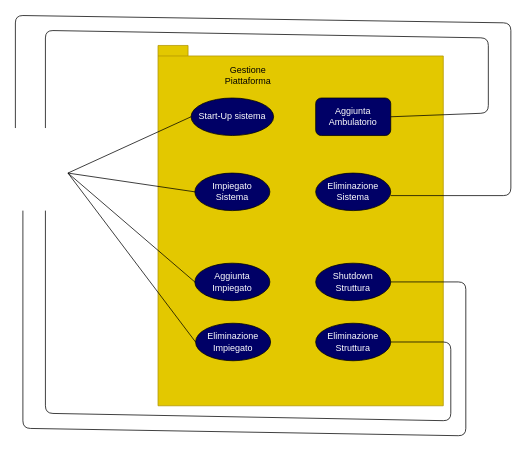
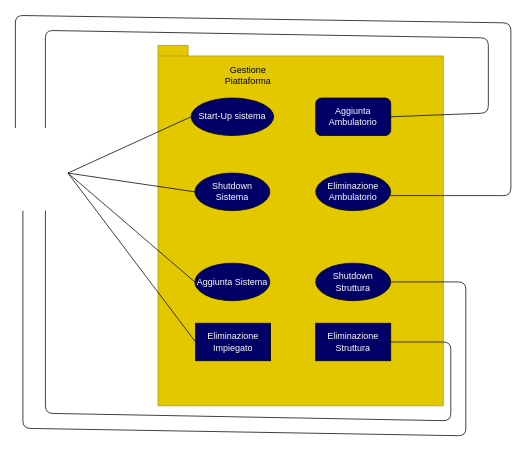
(232, 192) -> (232, 192)
(353, 192) -> (353, 192)
(232, 282) -> (232, 282)
(233, 342) -> (233, 342)
(353, 342) -> (353, 342)
